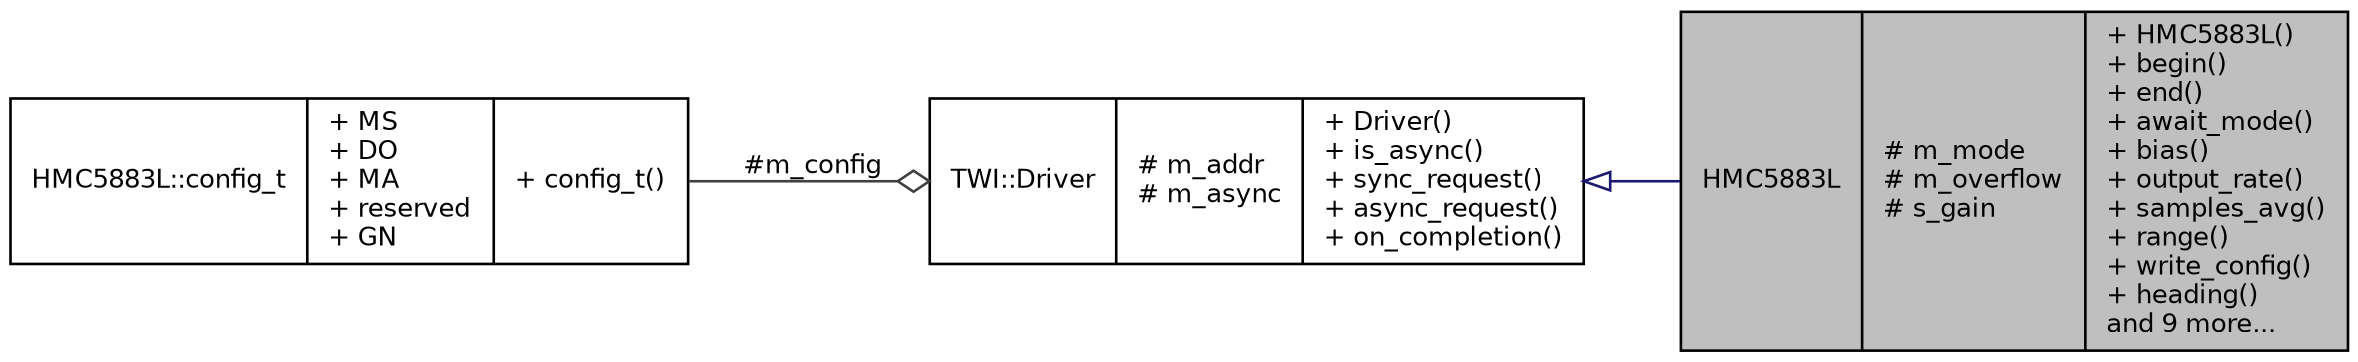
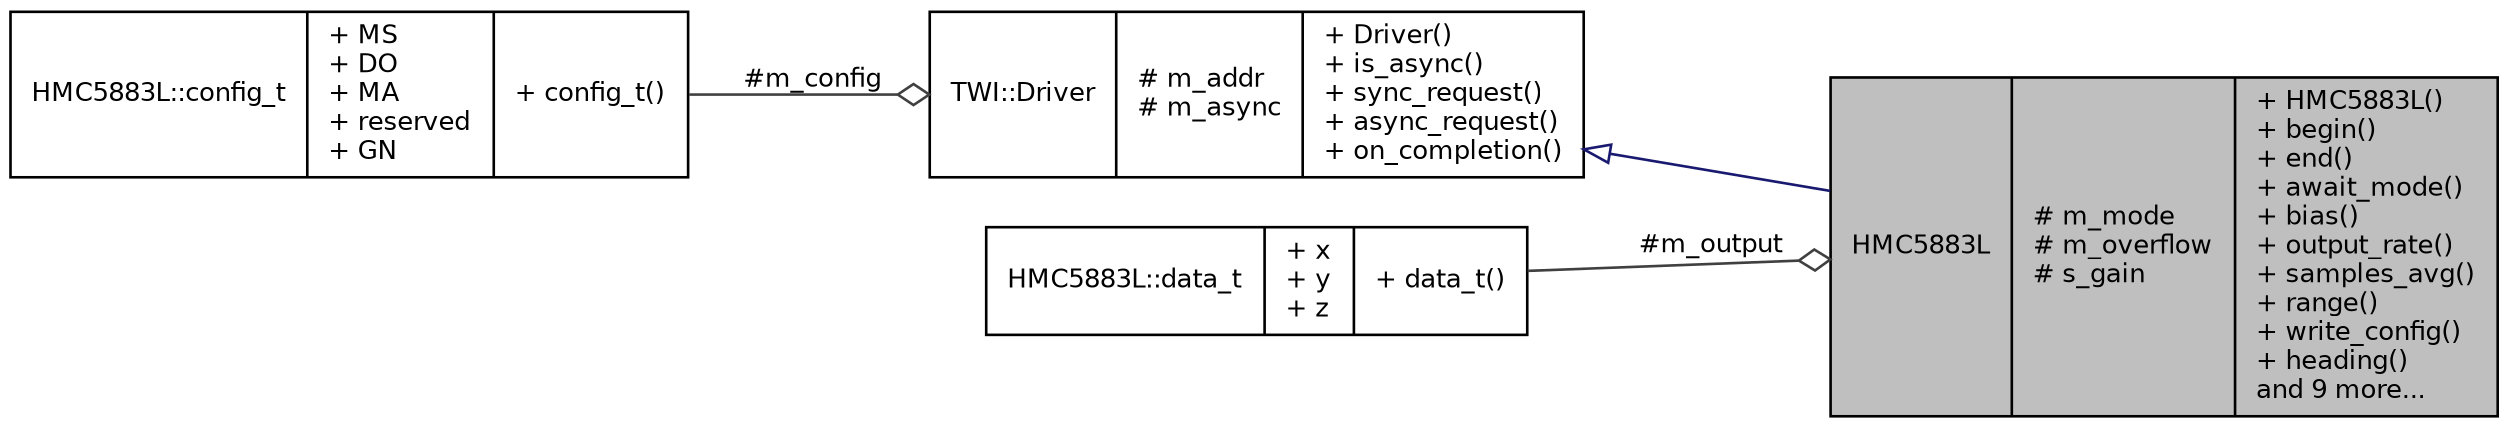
none -> (1257, 281)
